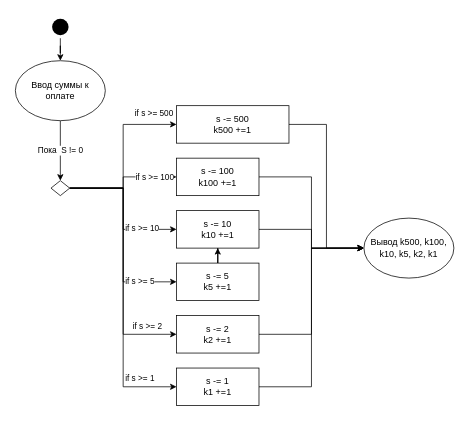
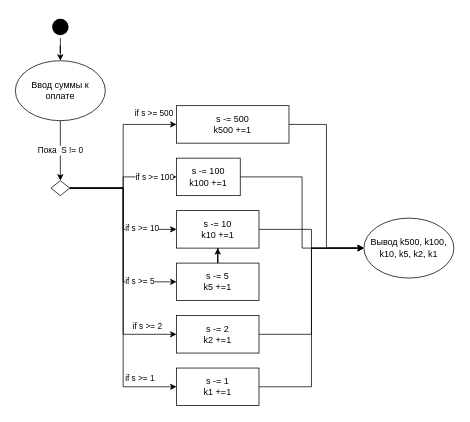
(218, 177) -> (209, 177)
